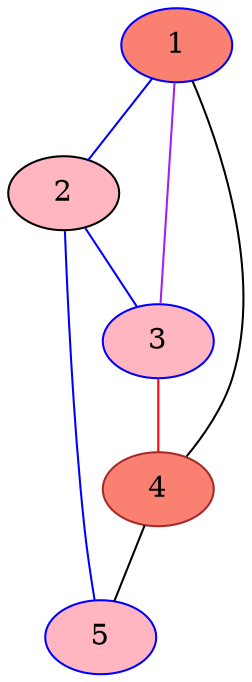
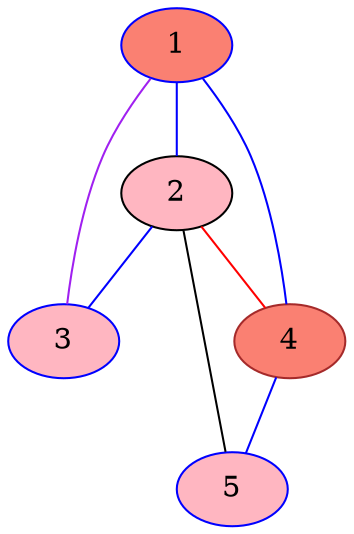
(242, 272) -> (261, 185)
(158, 415) -> (233, 267)
(75, 416) -> (205, 341)
(129, 563) -> (261, 415)
